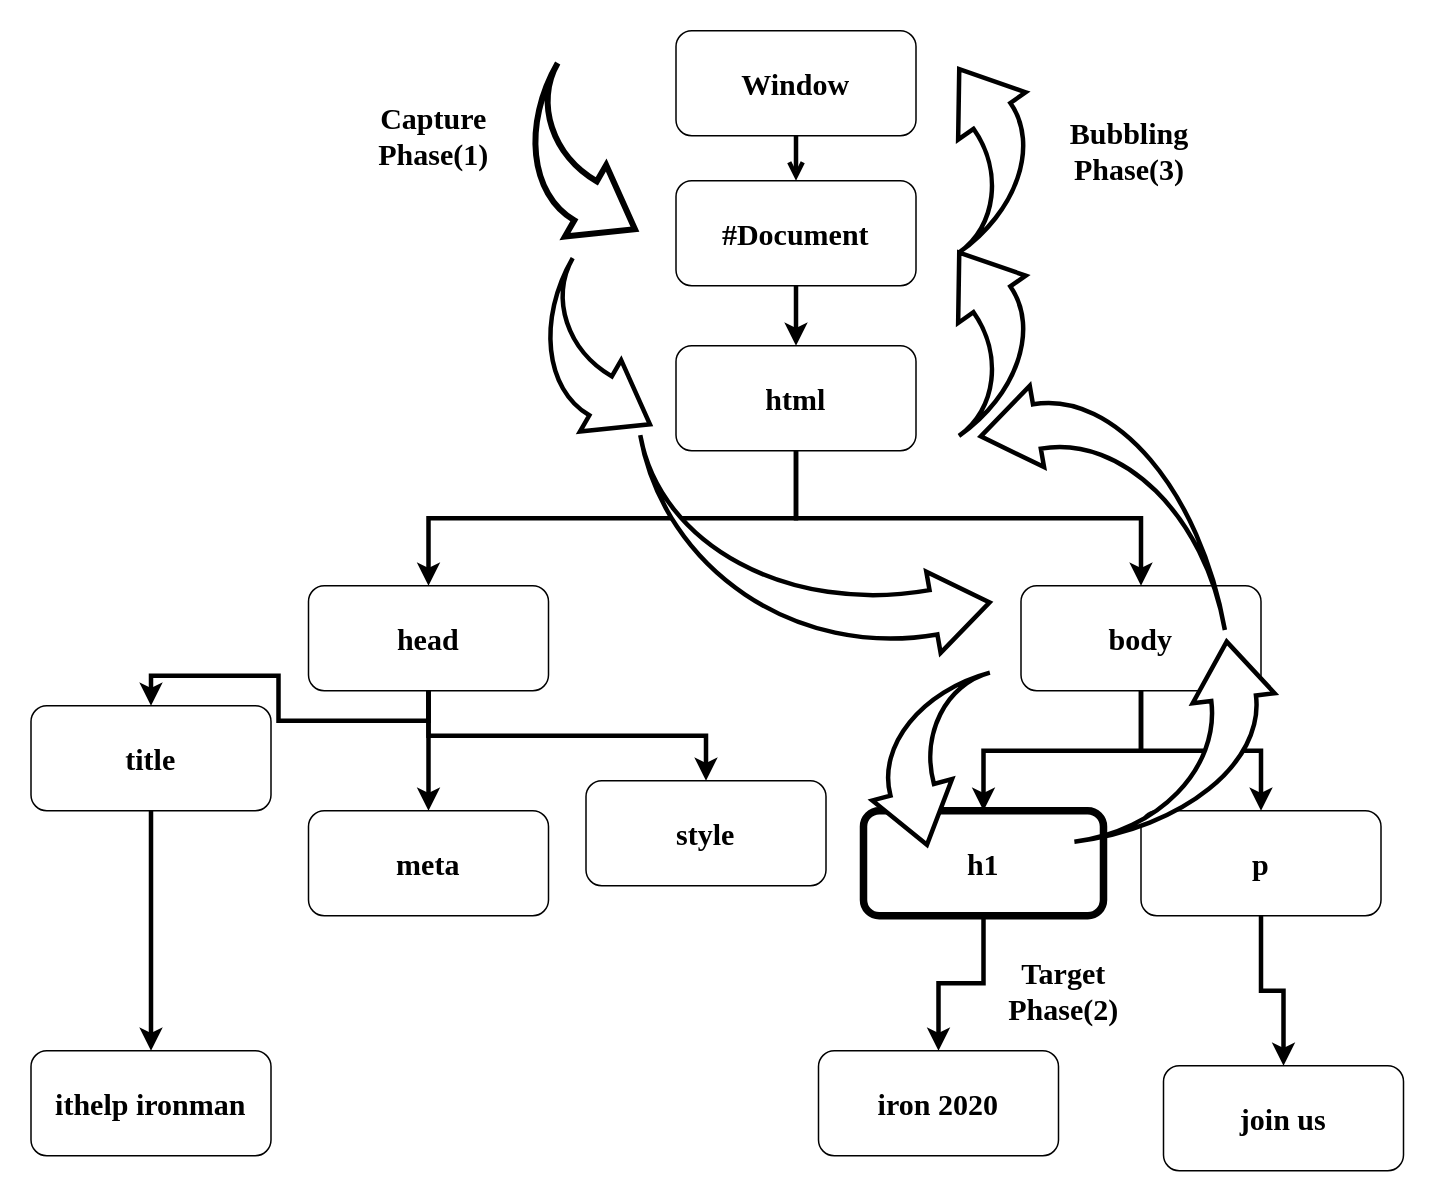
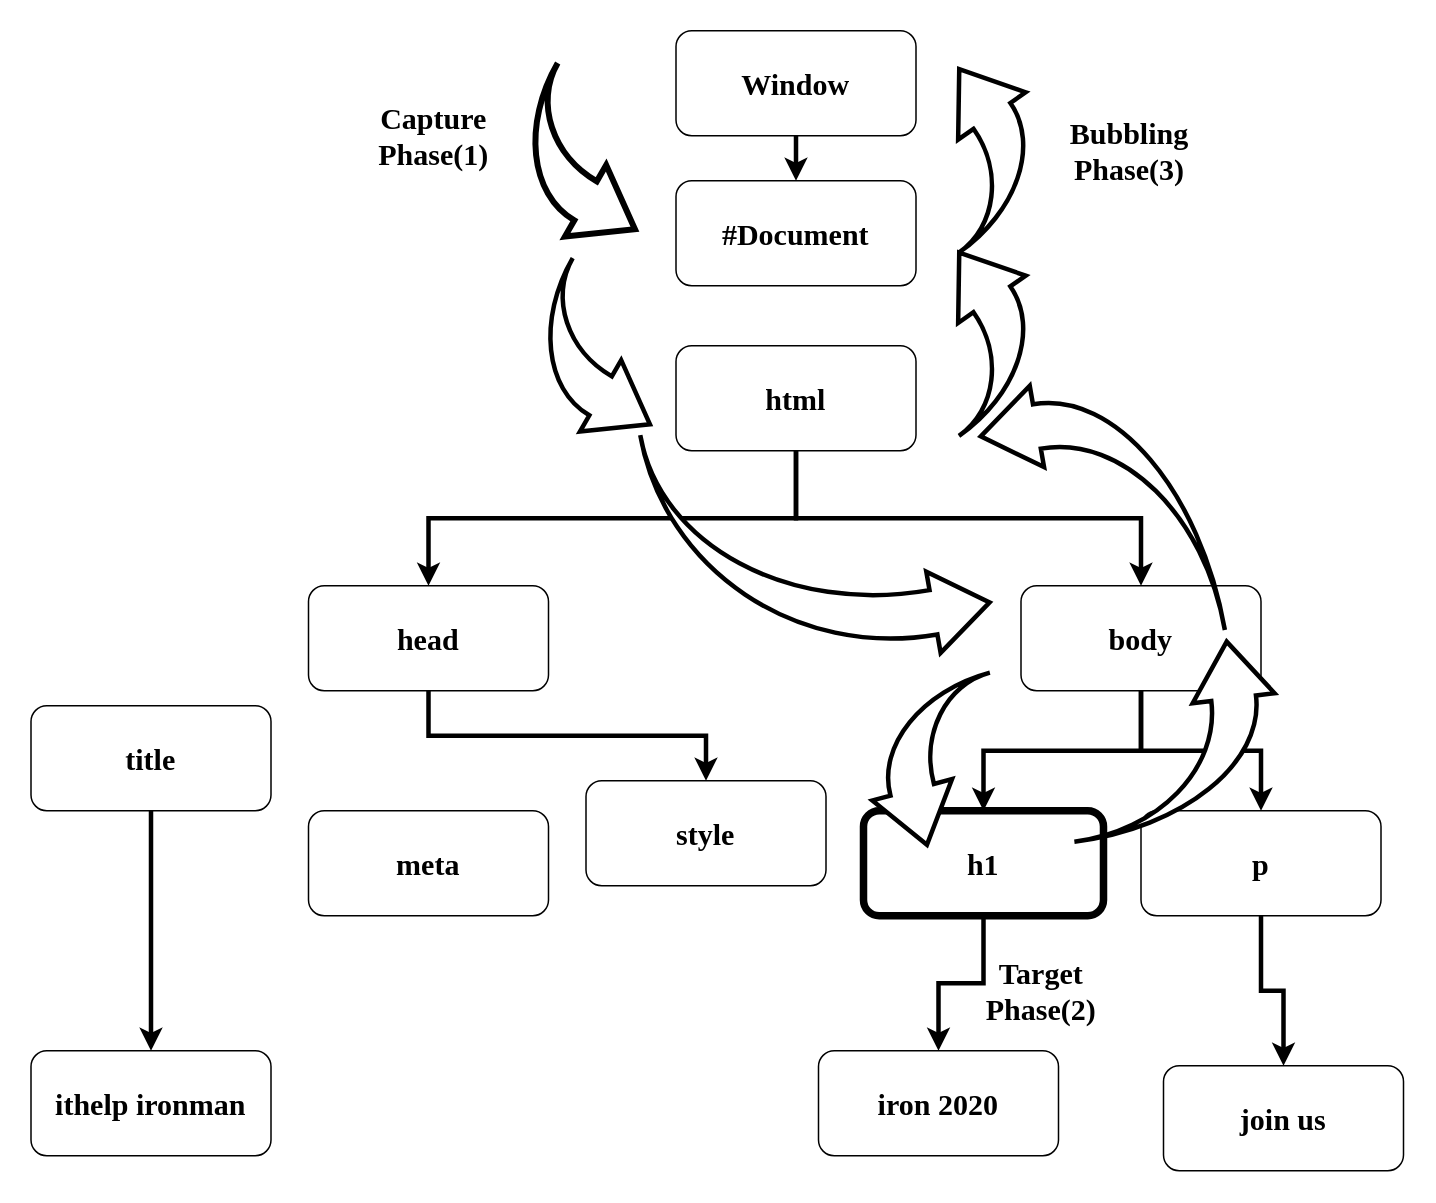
(796, 163) -> (796, 163)
(796, 308) -> none
(278, 702) -> none
(428, 766) -> none
(1073, 983) -> (1051, 983)
